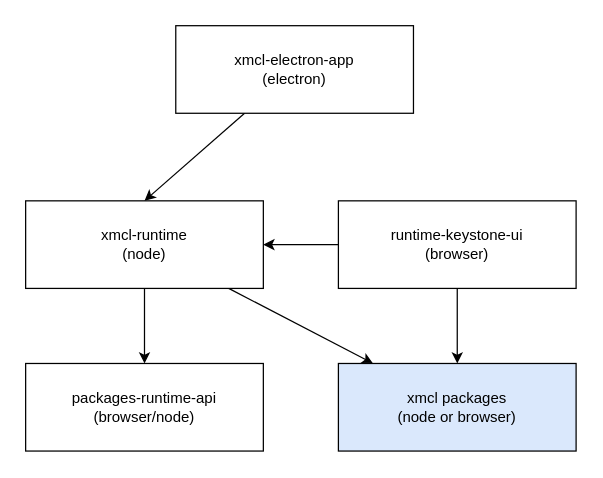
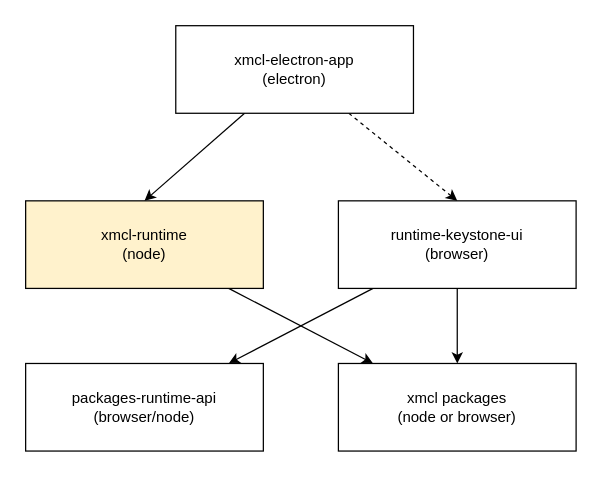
none -> (399, 154)
(144, 244) -> (144, 244)
(305, 244) -> (304, 324)
(144, 321) -> none
(457, 407) -> (457, 407)
